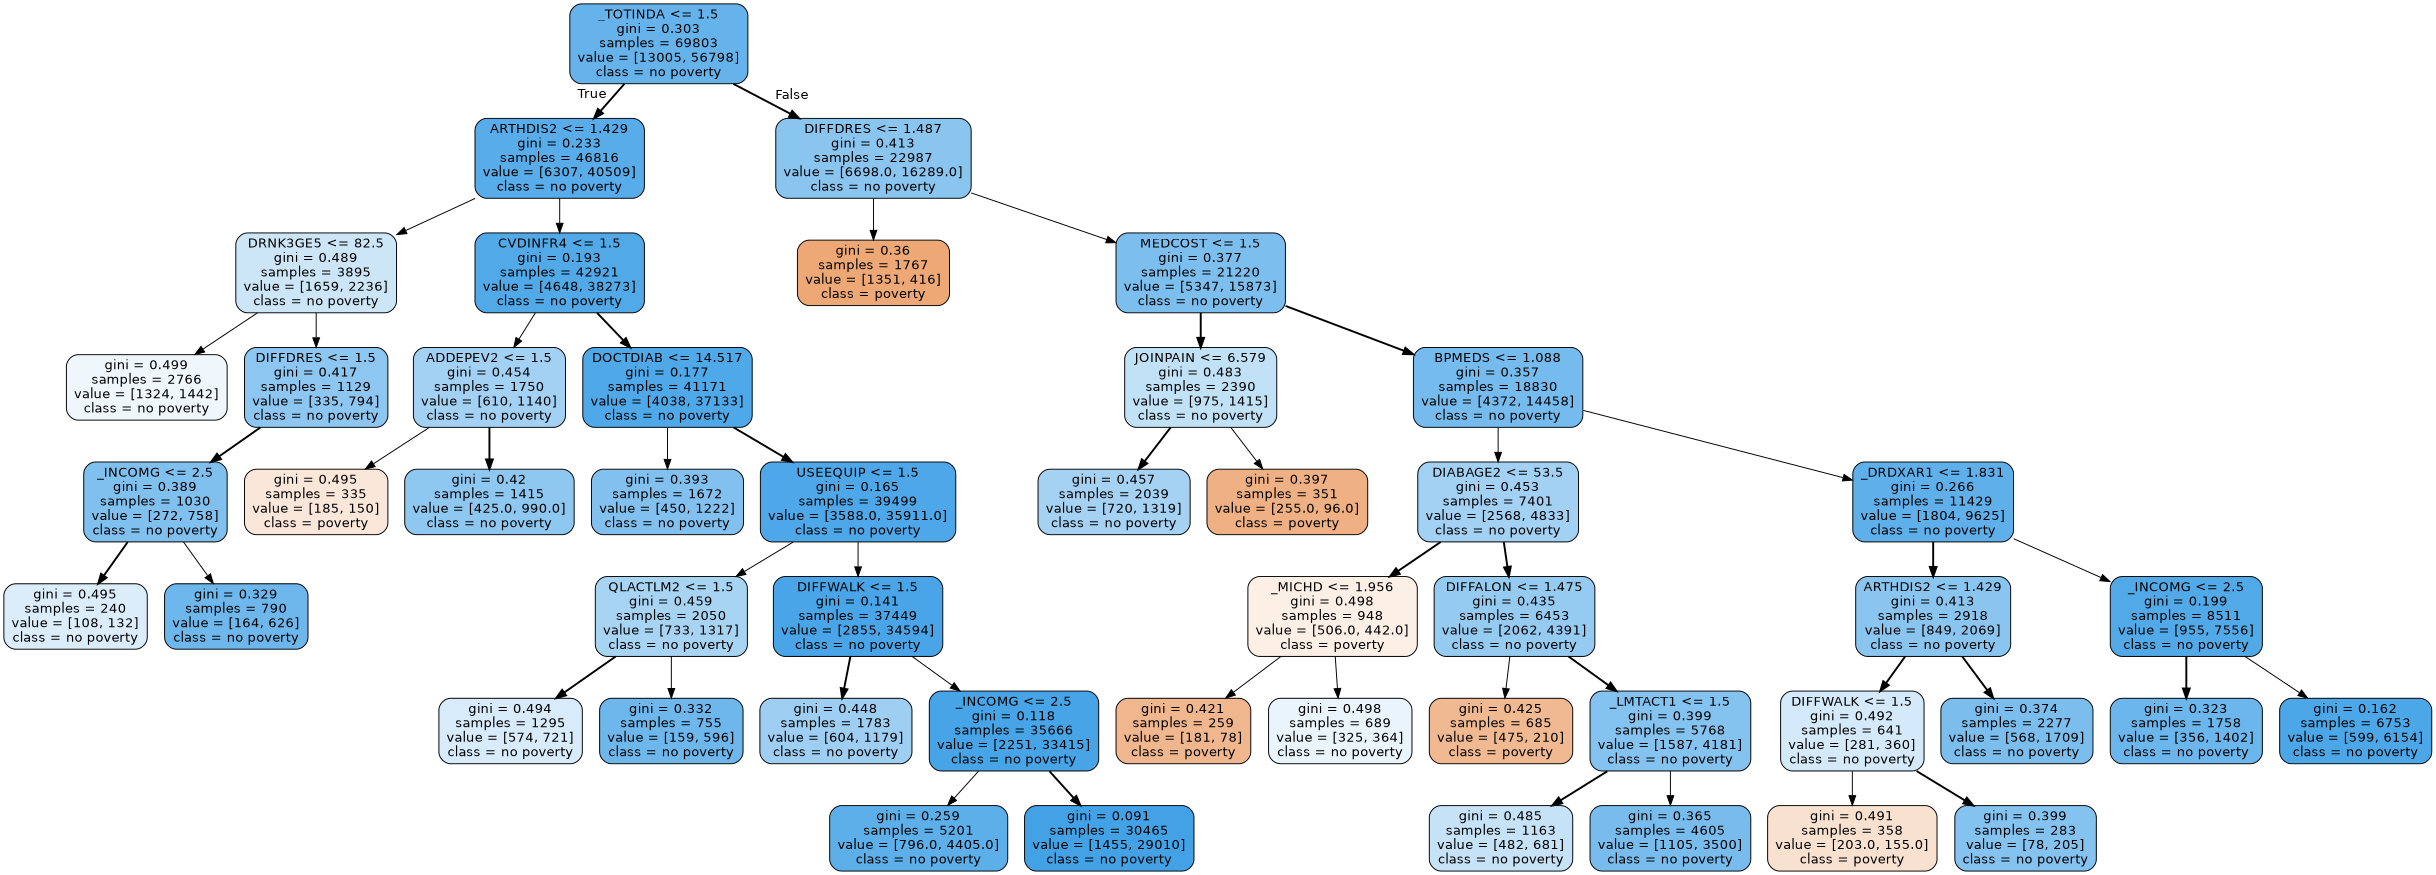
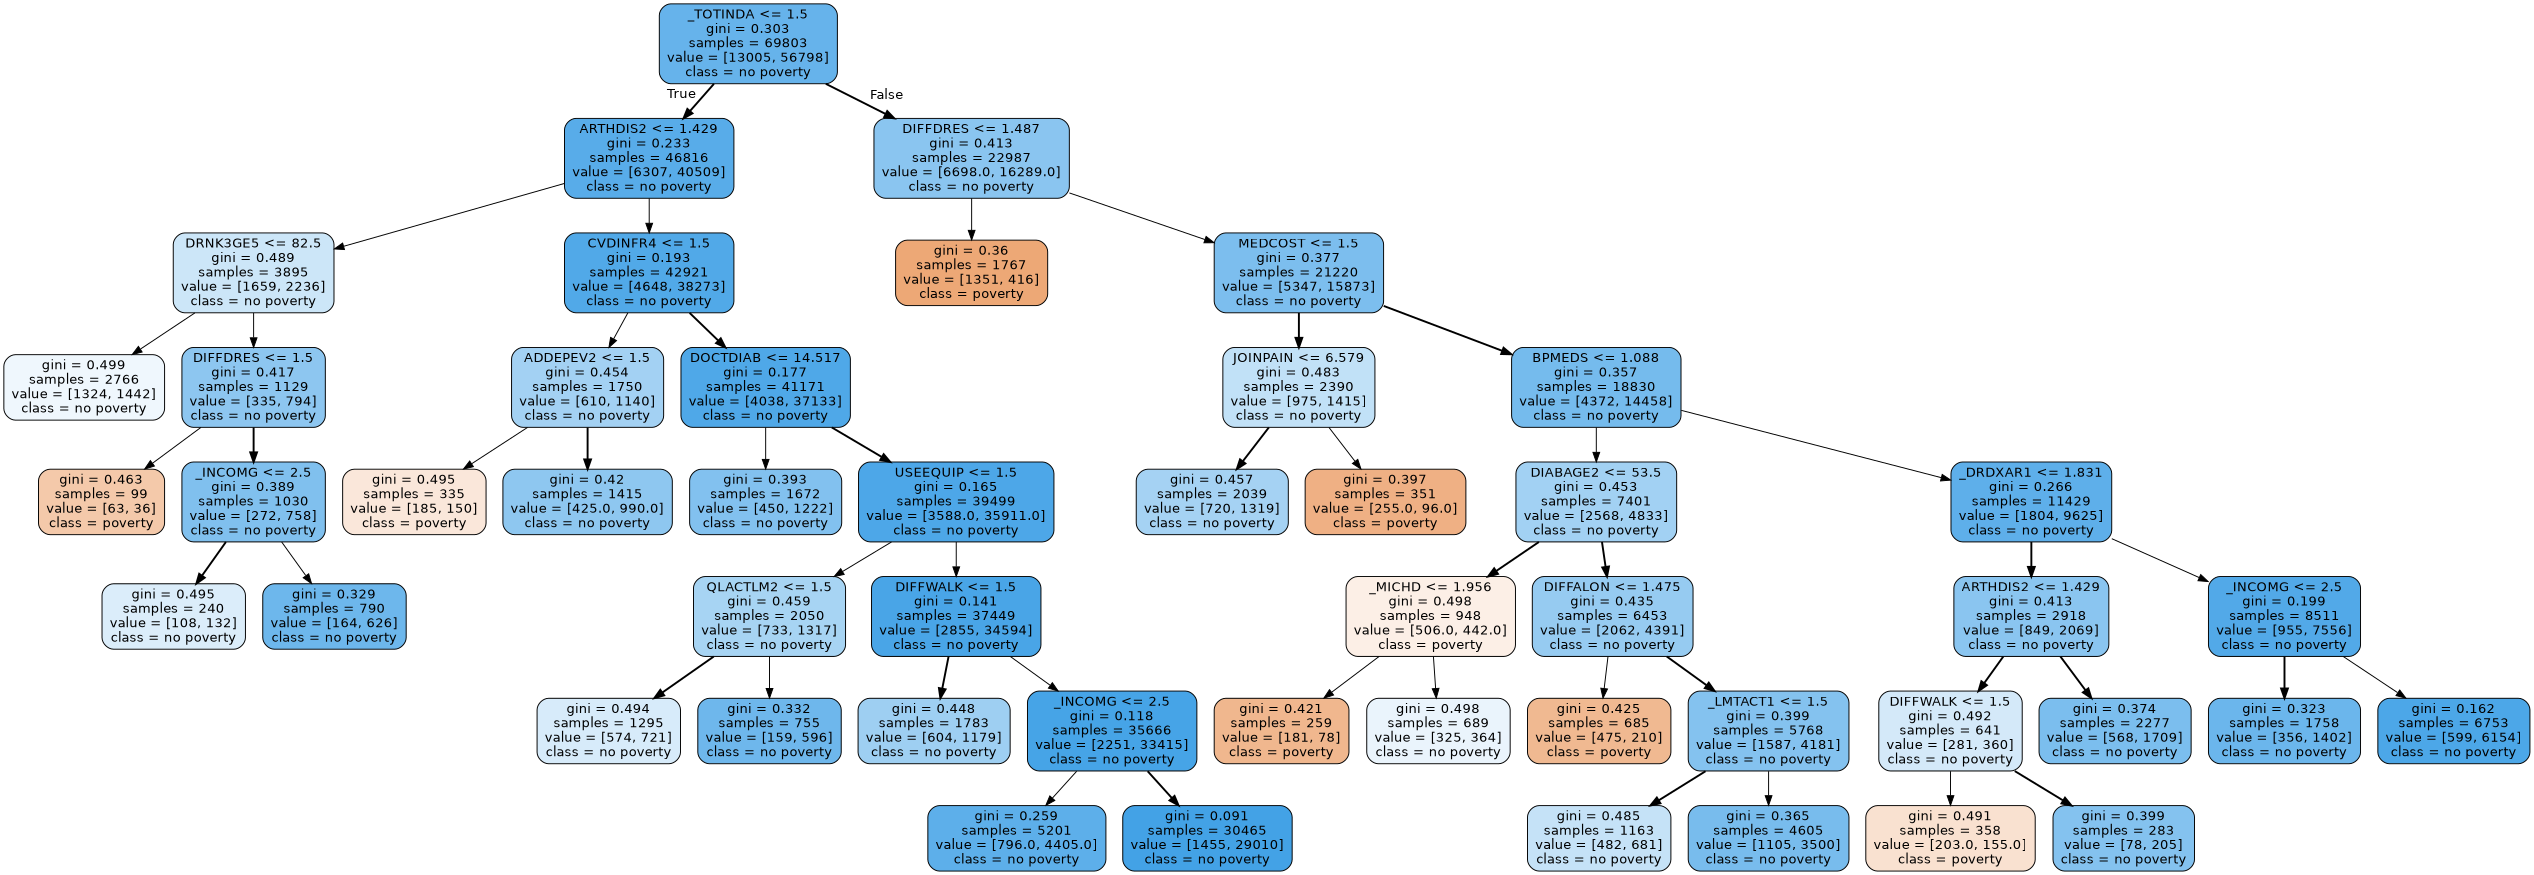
none -> (102, 502)
